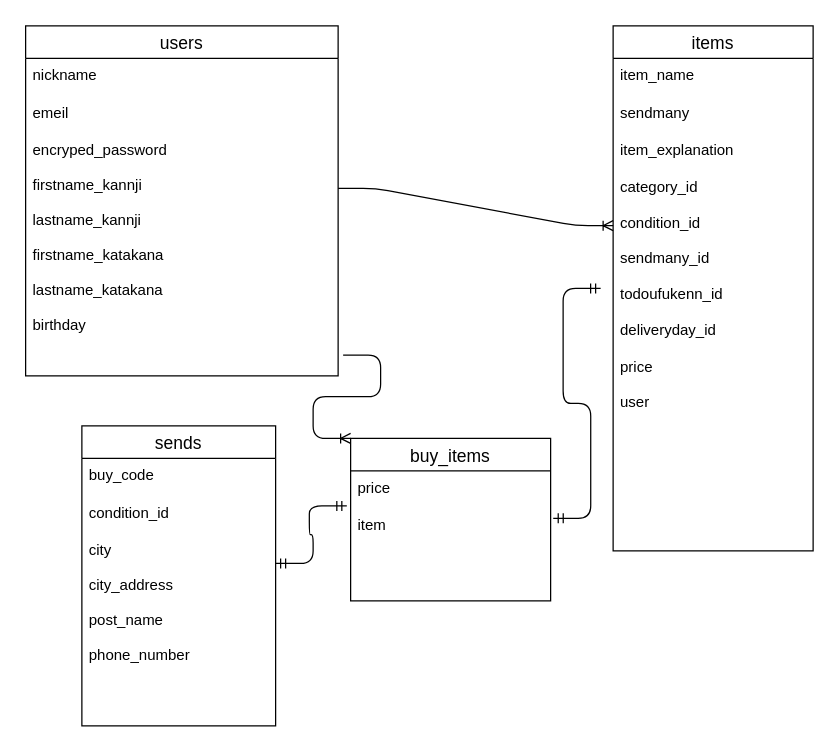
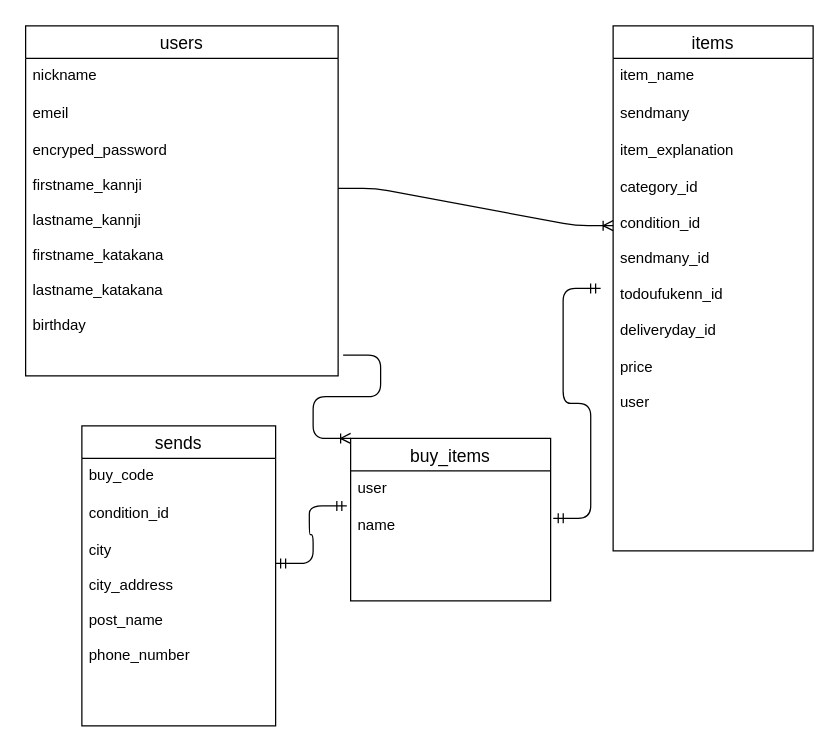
(377, 488) -> (374, 488)
(372, 525) -> (374, 525)
